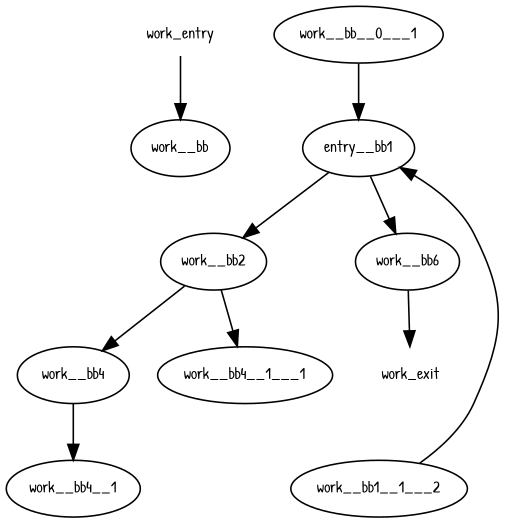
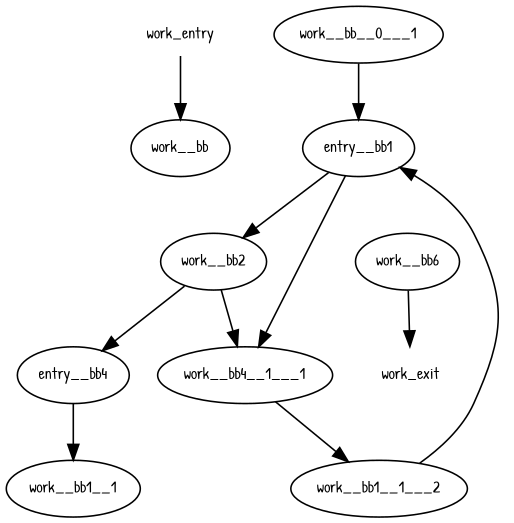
(380, 198) -> (306, 254)
(73, 375) -> (73, 375)
none -> (306, 427)
(73, 489) -> (73, 489)
